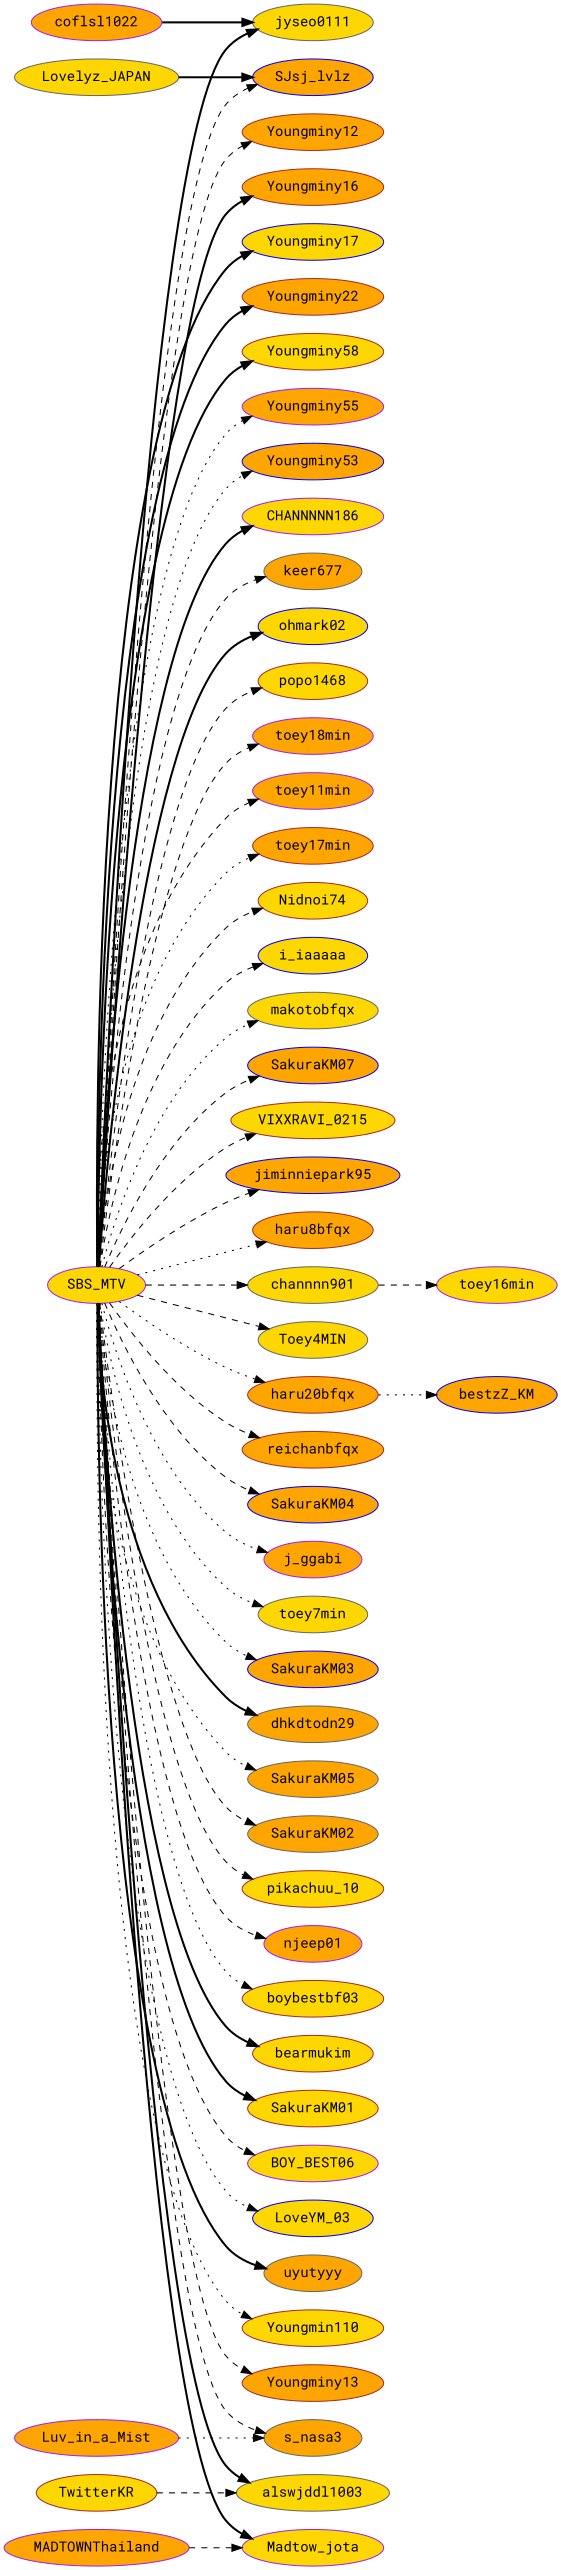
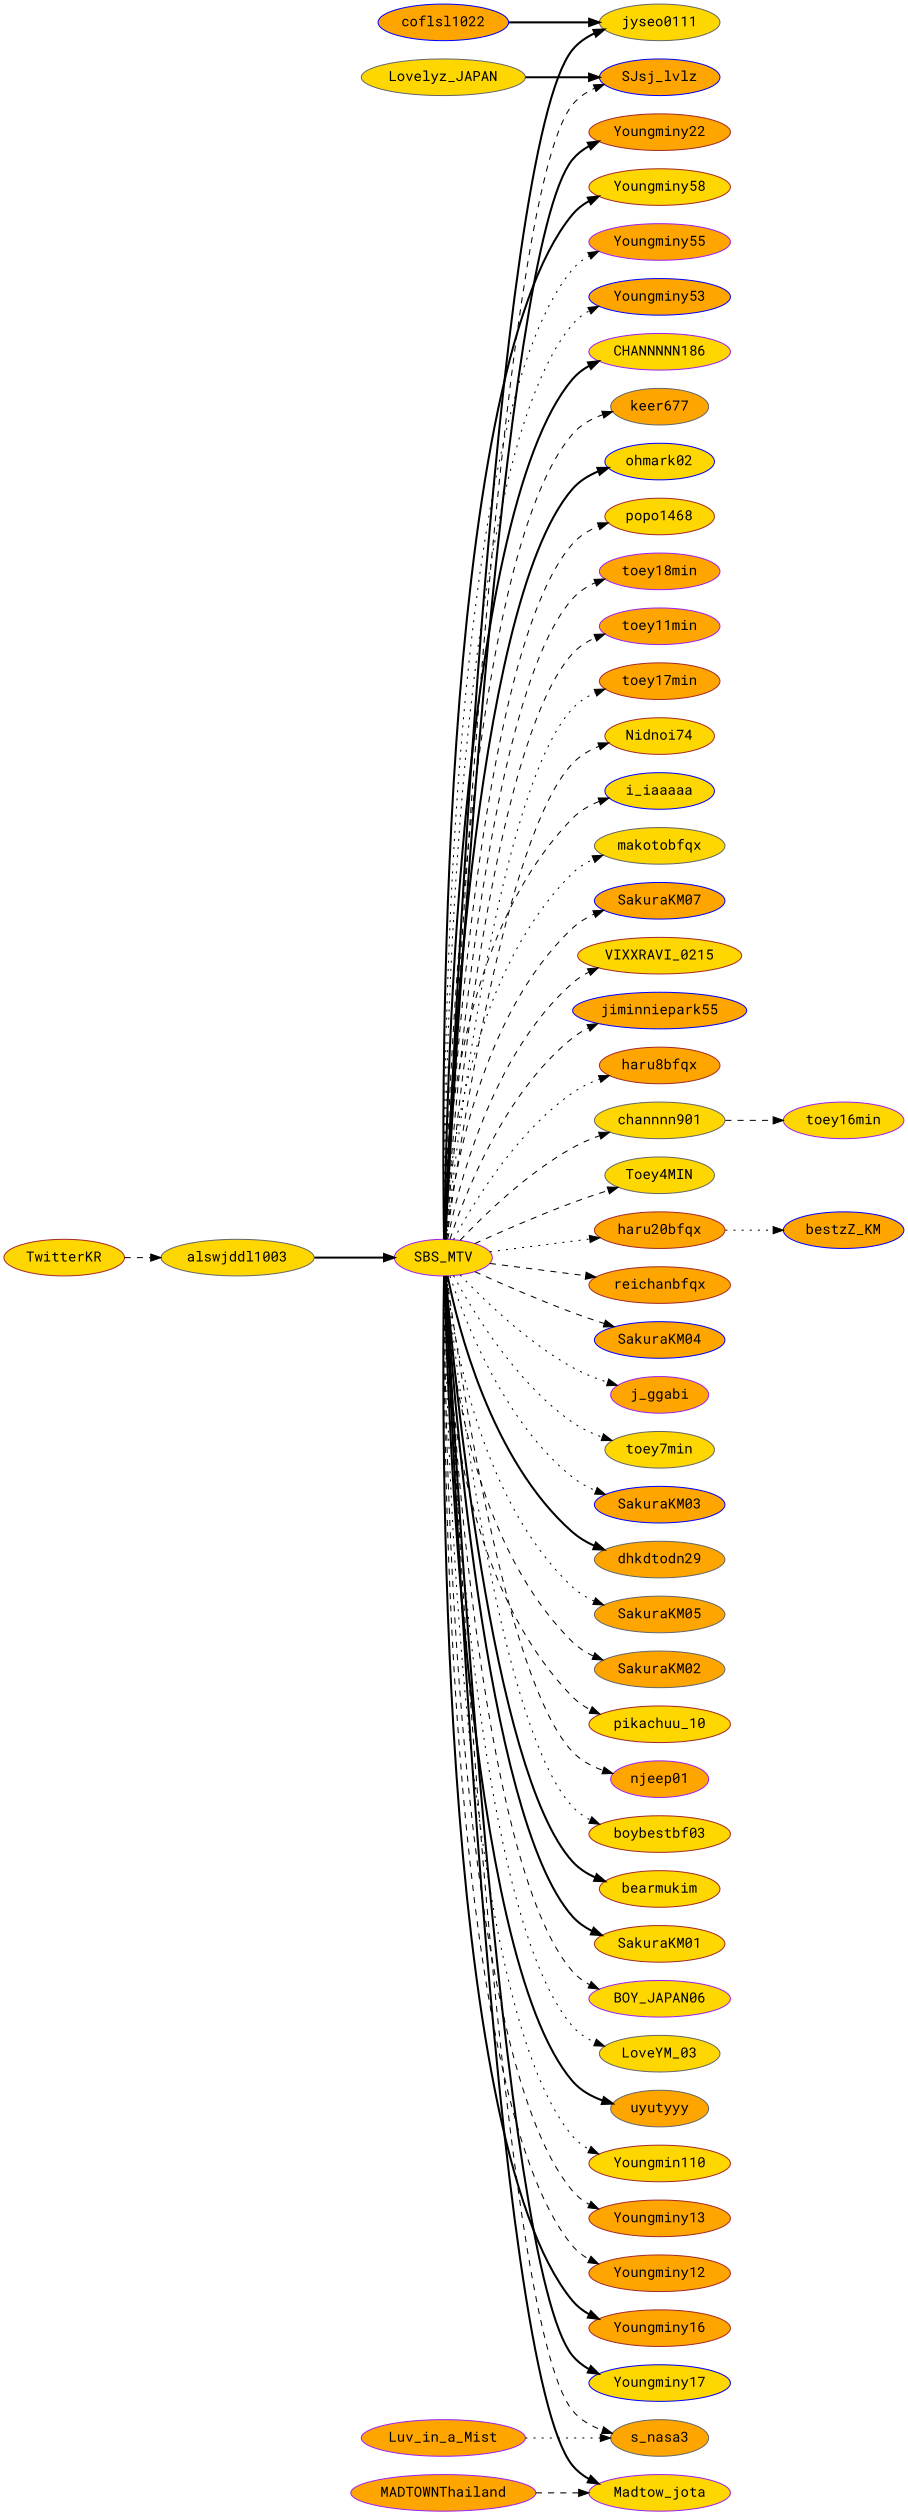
(97, 22) -> (443, 22)
(313, 1175) -> (660, 1011)
(313, 2163) -> (660, 1999)
(166, 2194) -> (349, 1258)
(313, 2218) -> (660, 2054)
